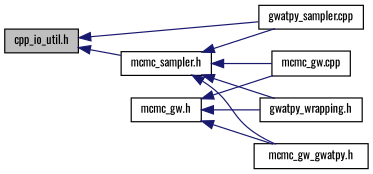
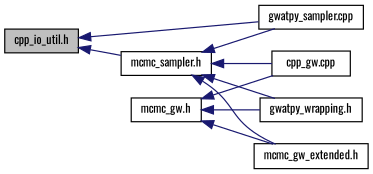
(311, 64) -> (311, 64)
(311, 156) -> (311, 156)
